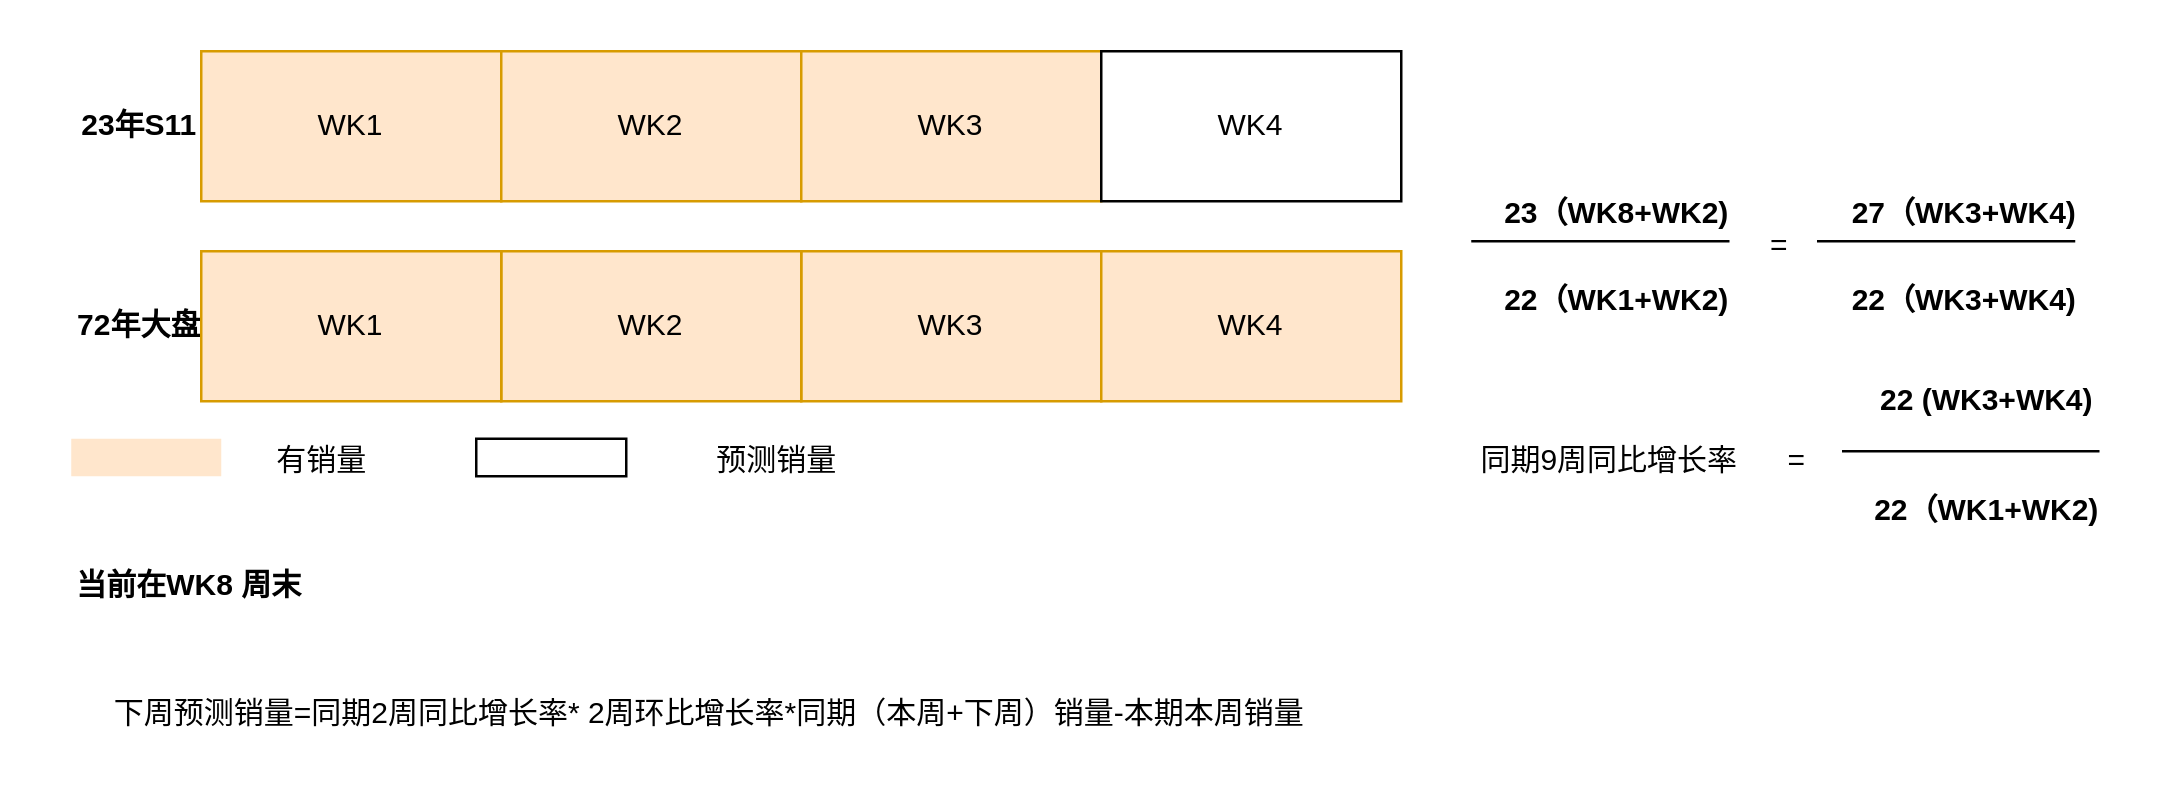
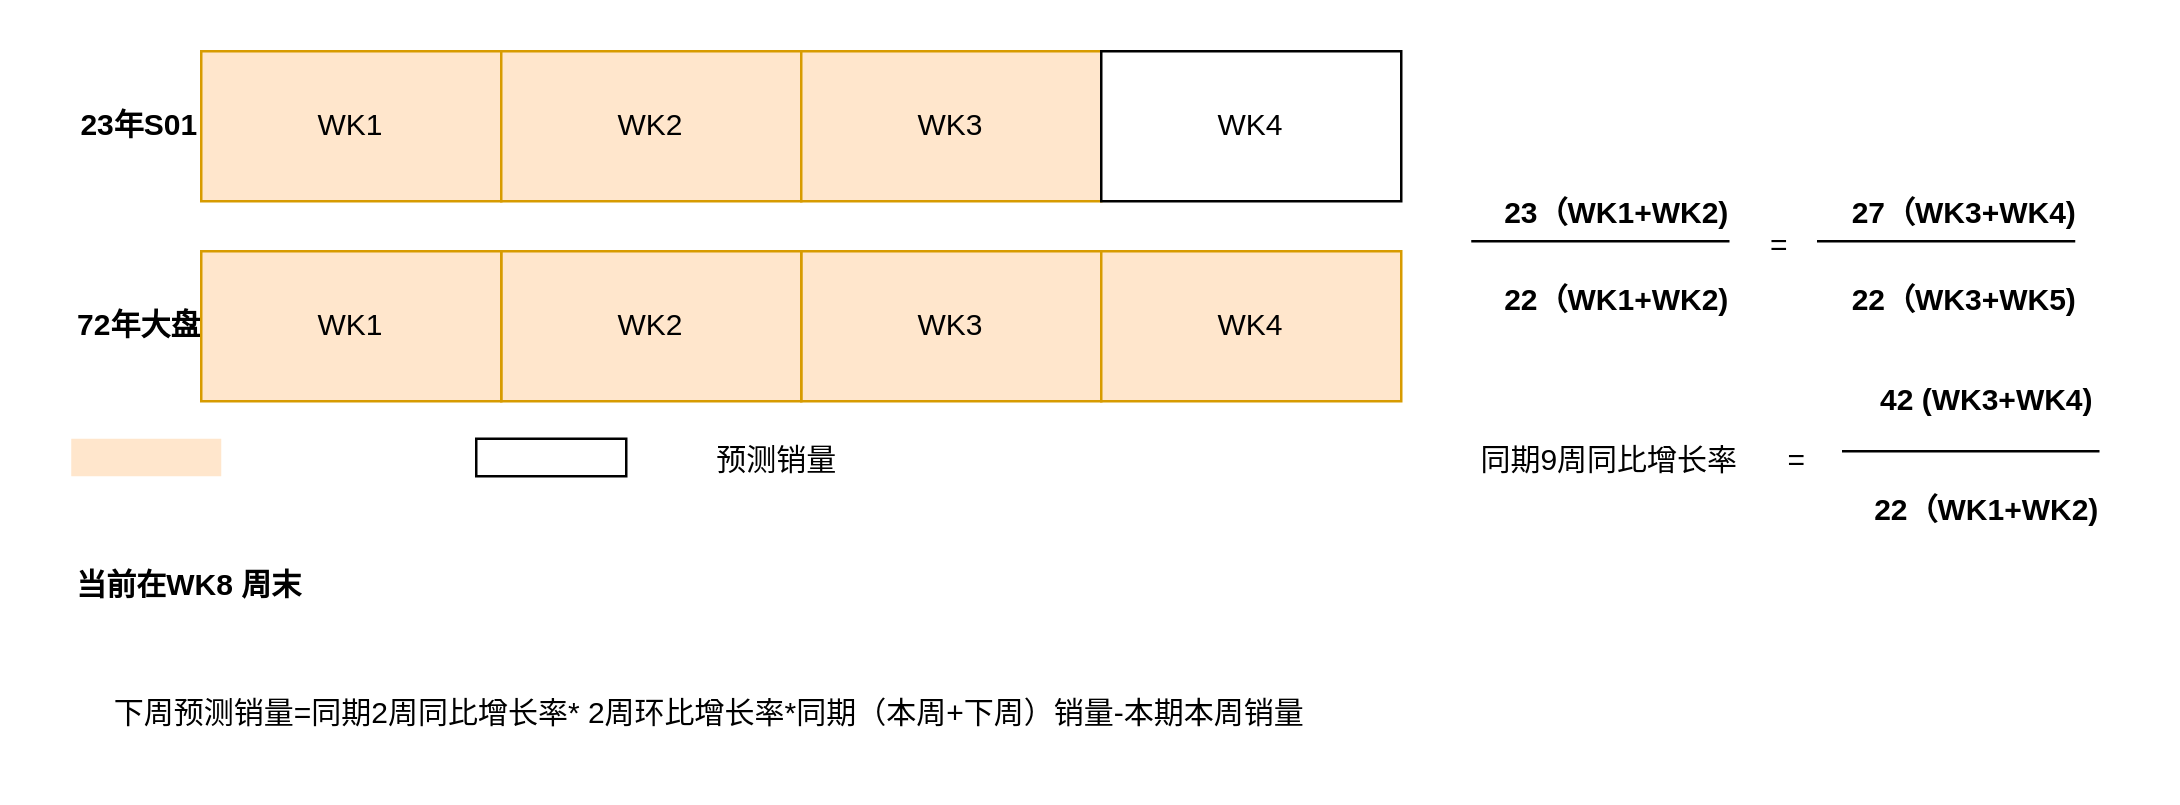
(140, 126) -> (140, 126)
(1618, 214) -> (1618, 214)
(1965, 301) -> (1965, 301)
(1988, 401) -> (1988, 401)
(321, 461) -> none
